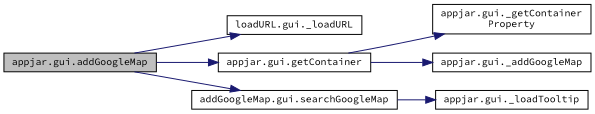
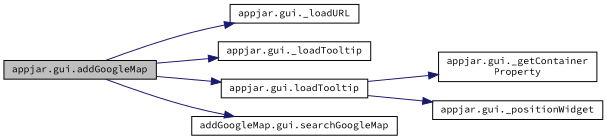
(295, 25) -> (295, 14)
(295, 62) -> (295, 88)
(512, 62) -> (518, 110)
(412, 100) -> (182, 61)
